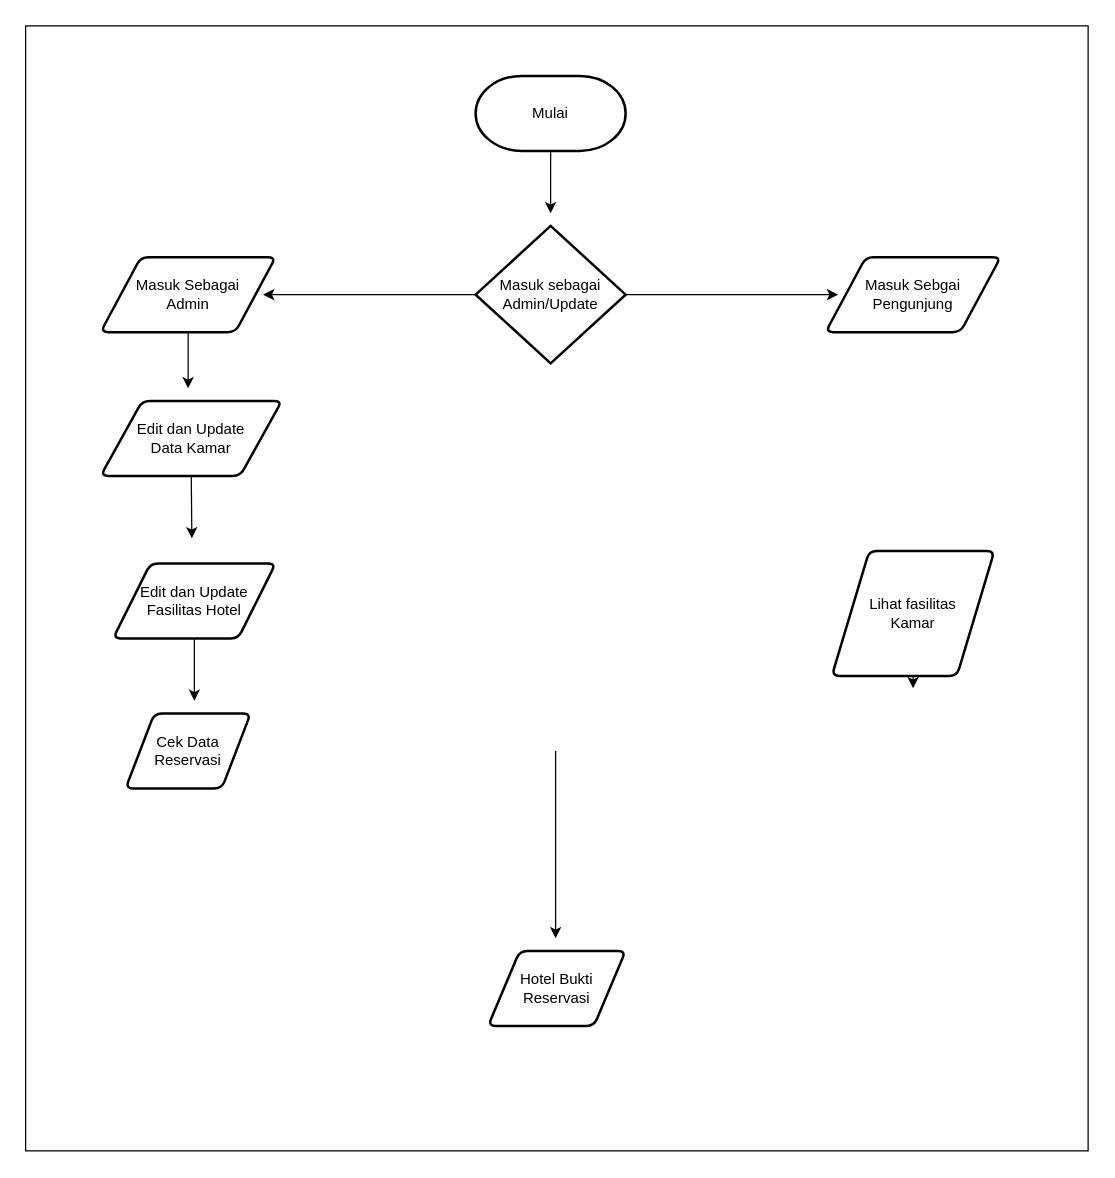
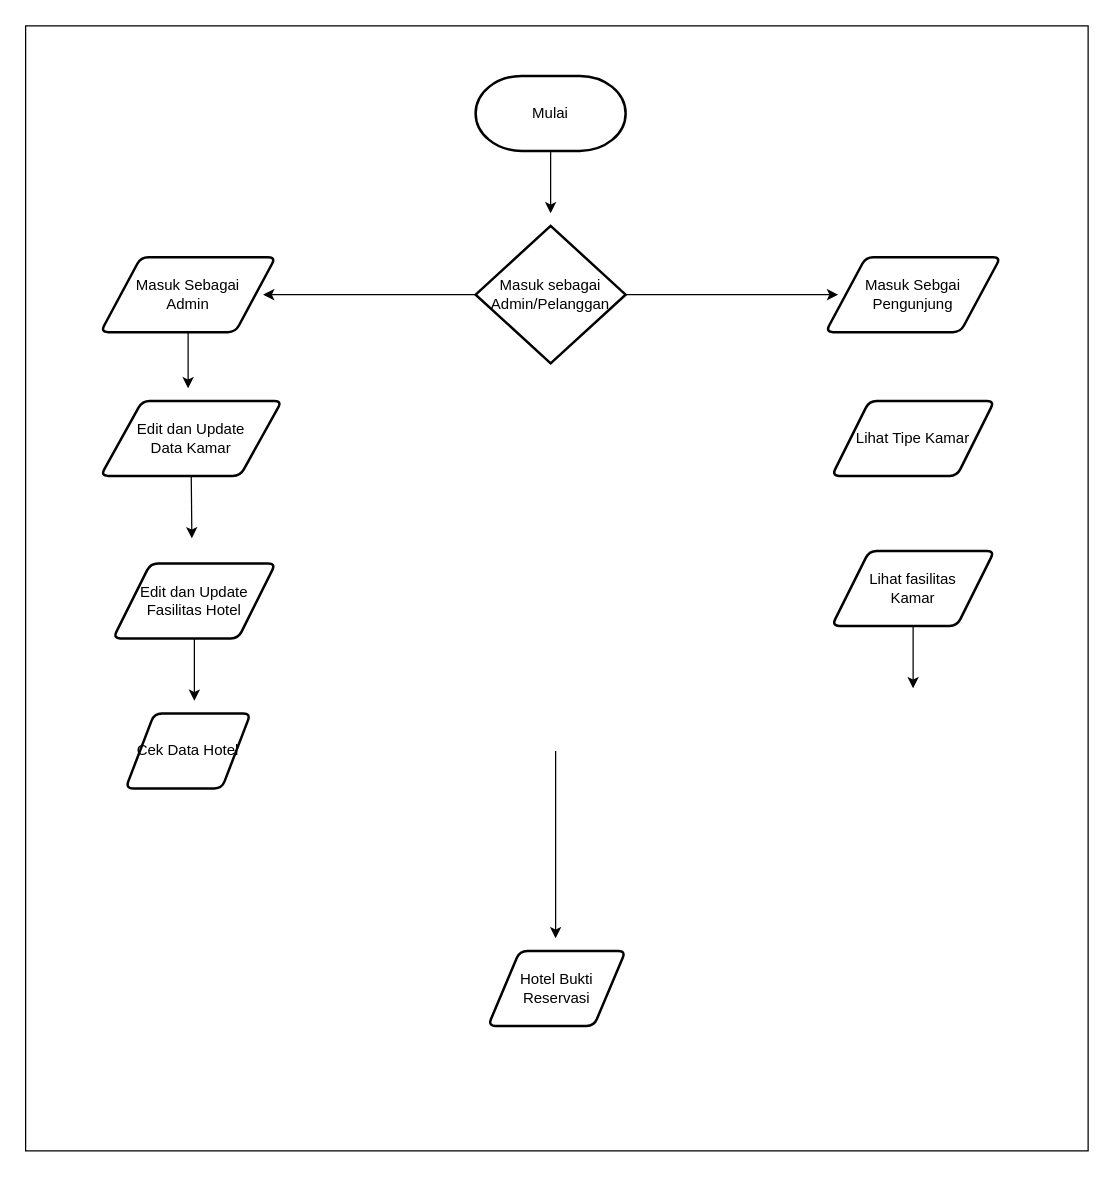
(551, 294) -> (551, 294)
none -> (913, 438)
(913, 613) -> (913, 588)
(188, 751) -> (188, 751)
